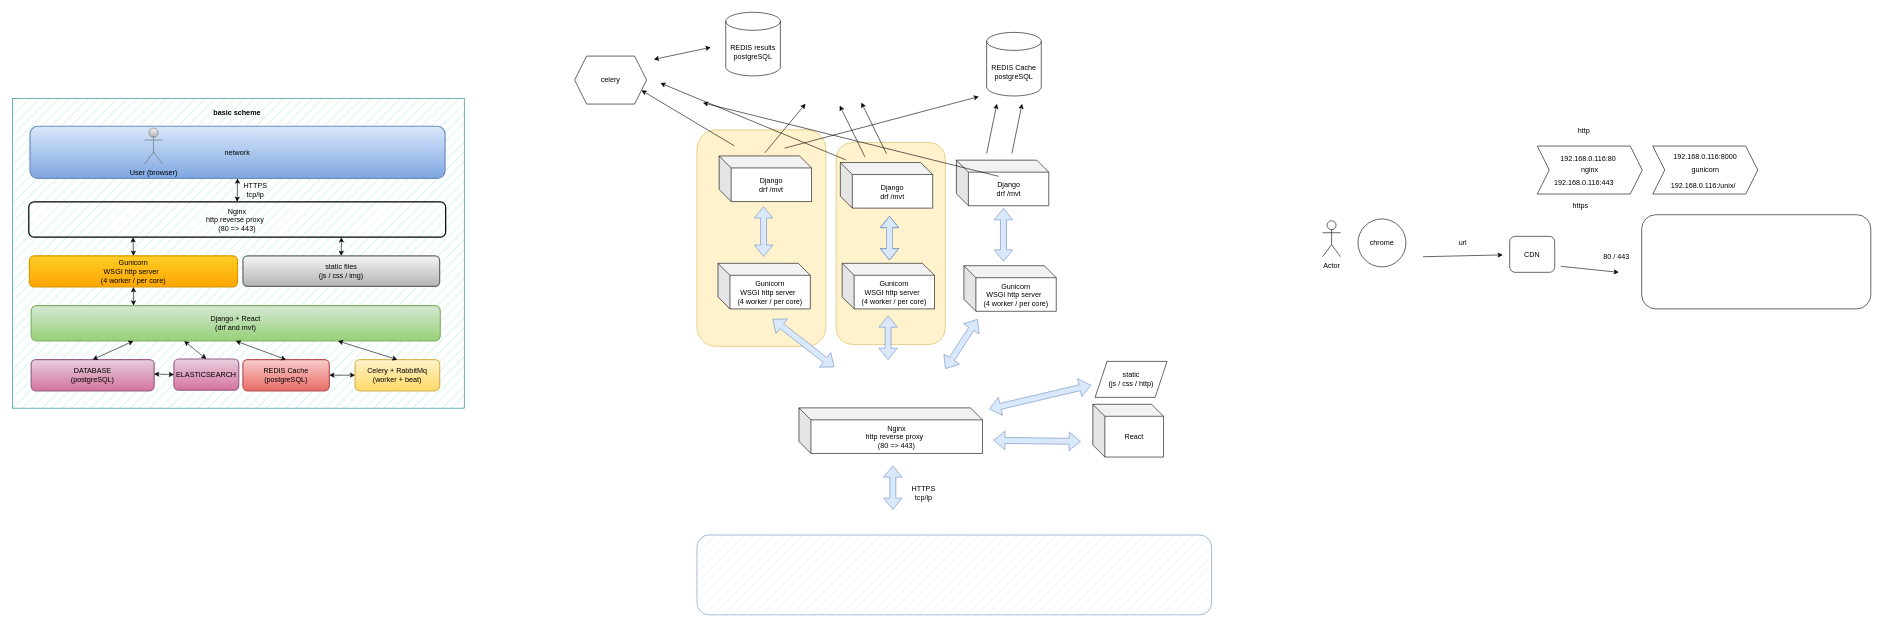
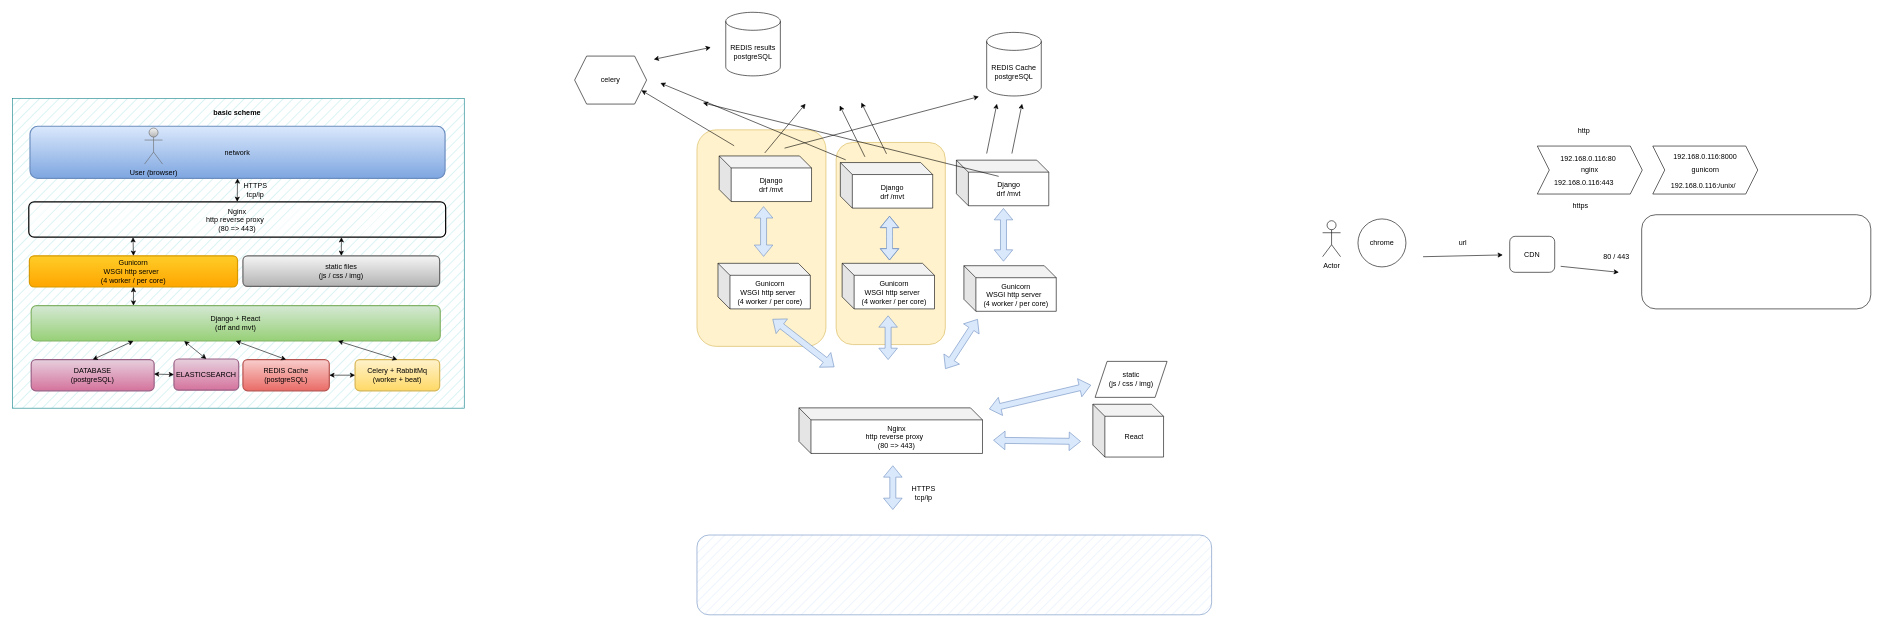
(1131, 380) -> (1131, 380)
